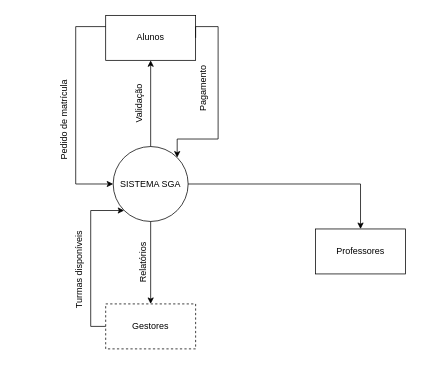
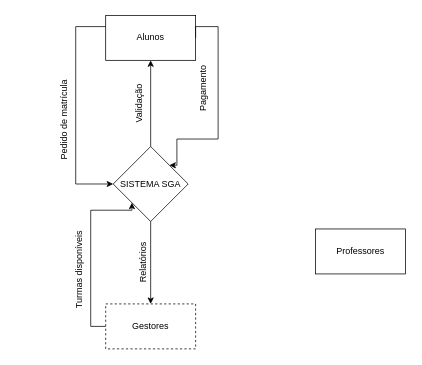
(150, 184) -> (150, 184)
(360, 203) -> none
